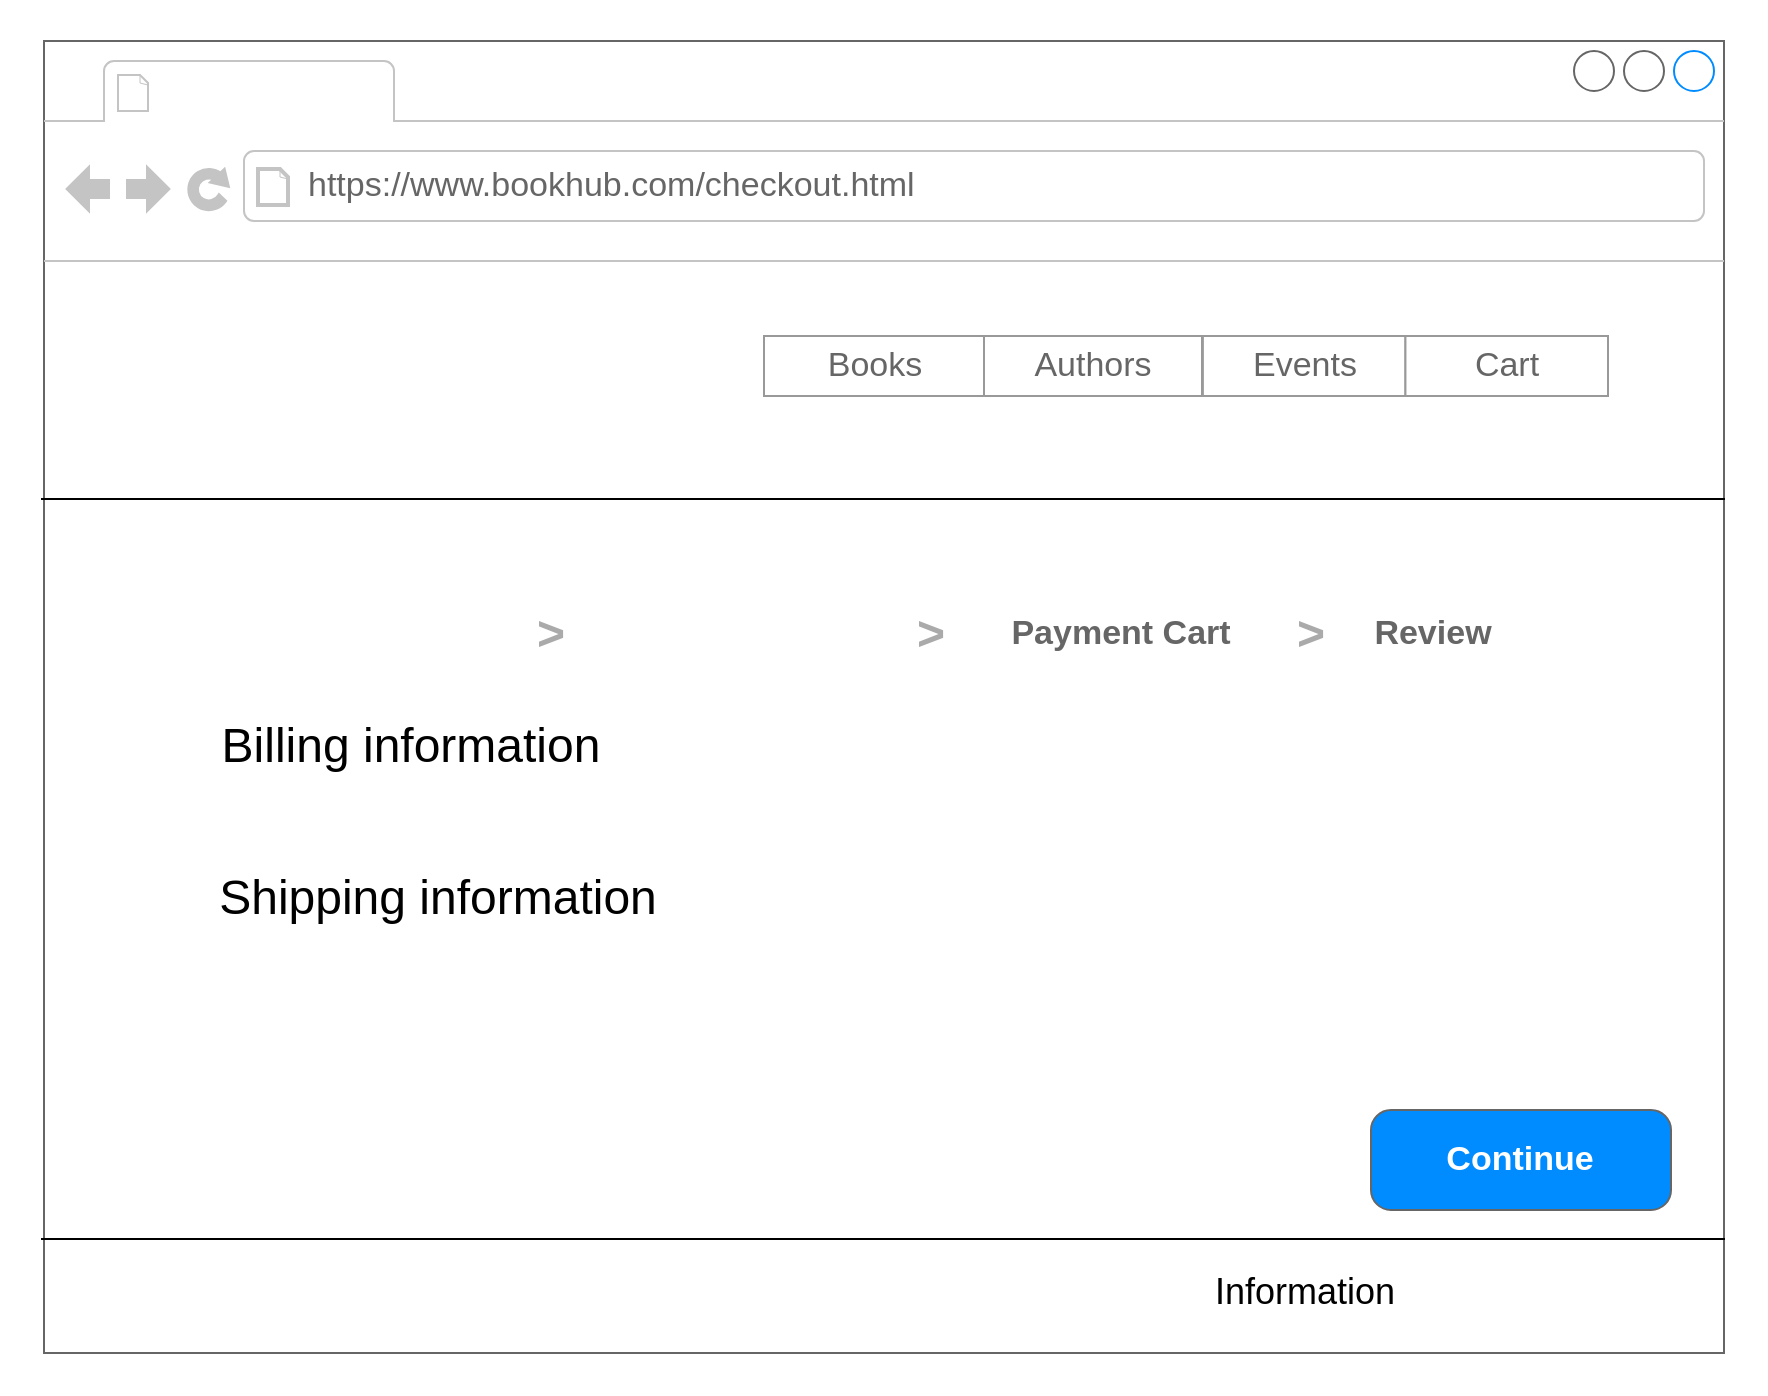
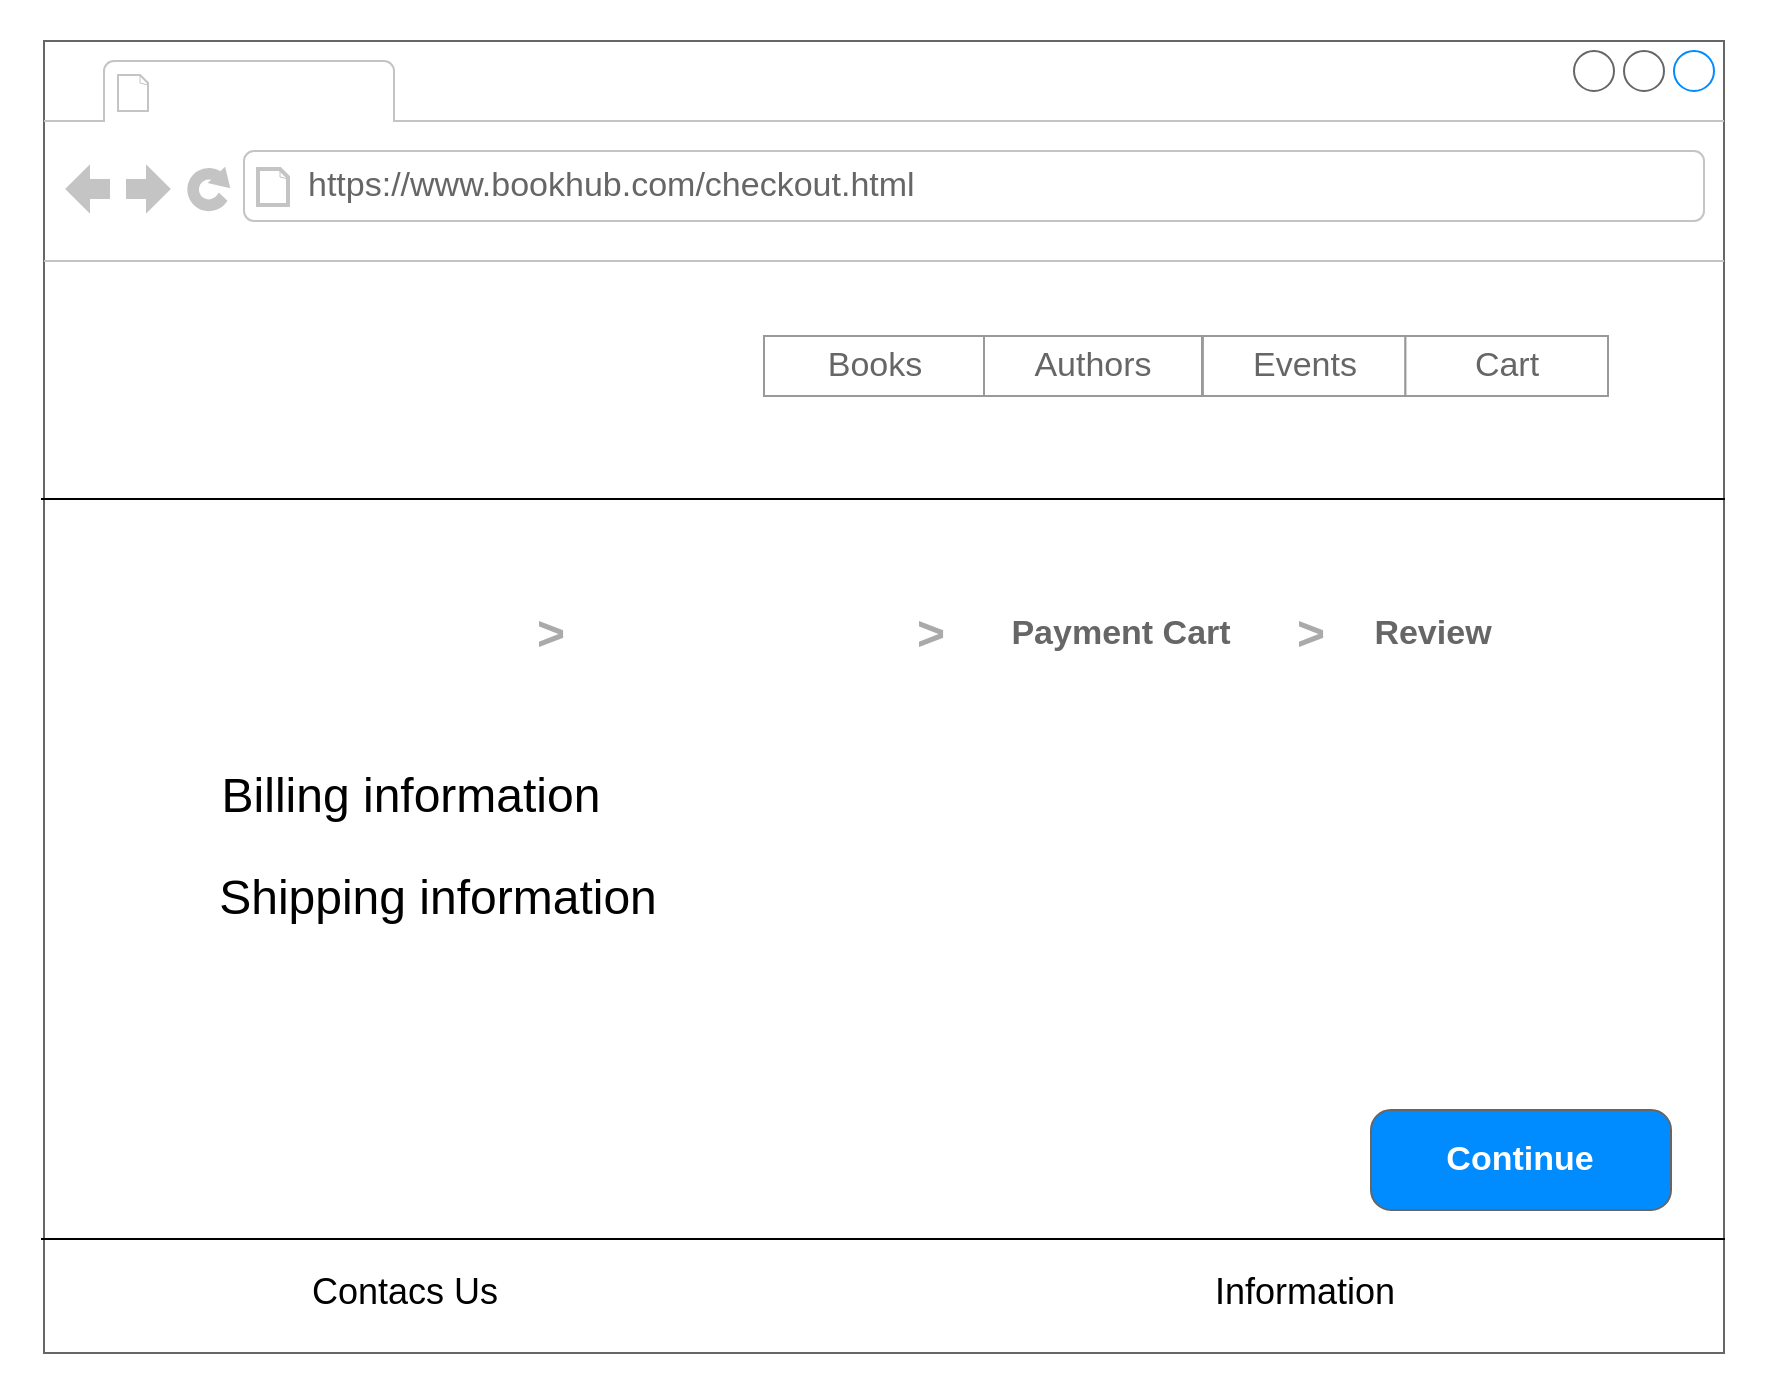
(411, 747) -> (411, 797)
none -> (405, 1293)
